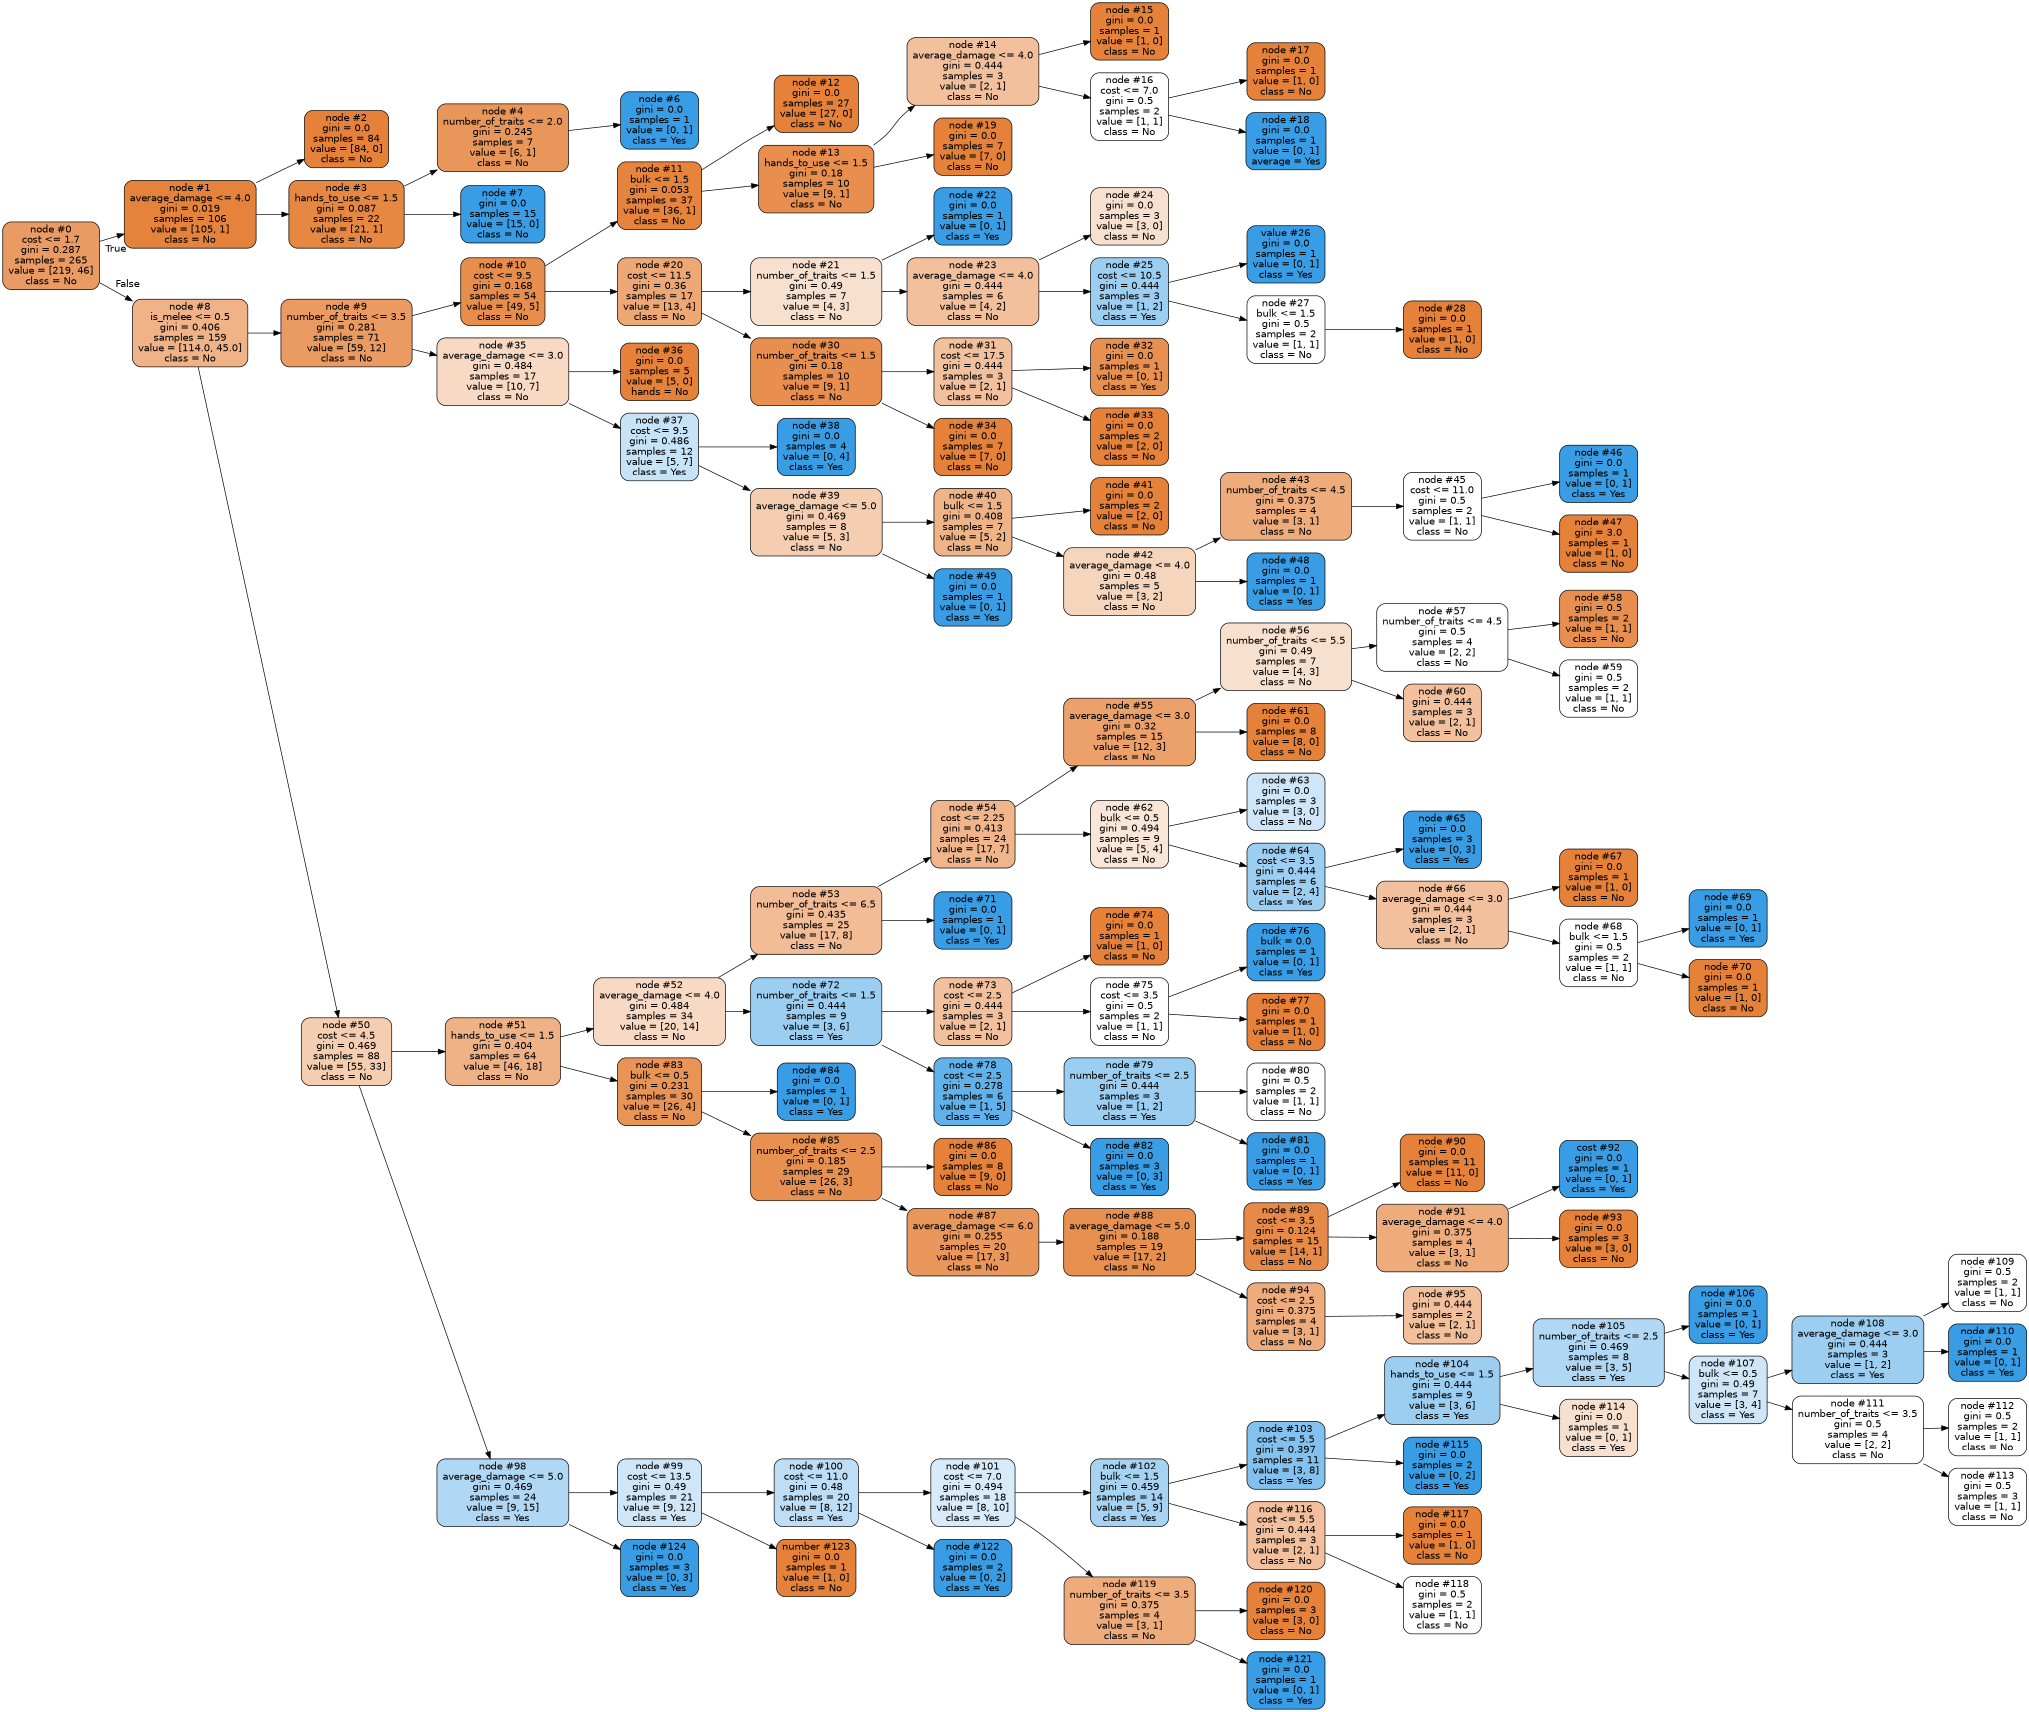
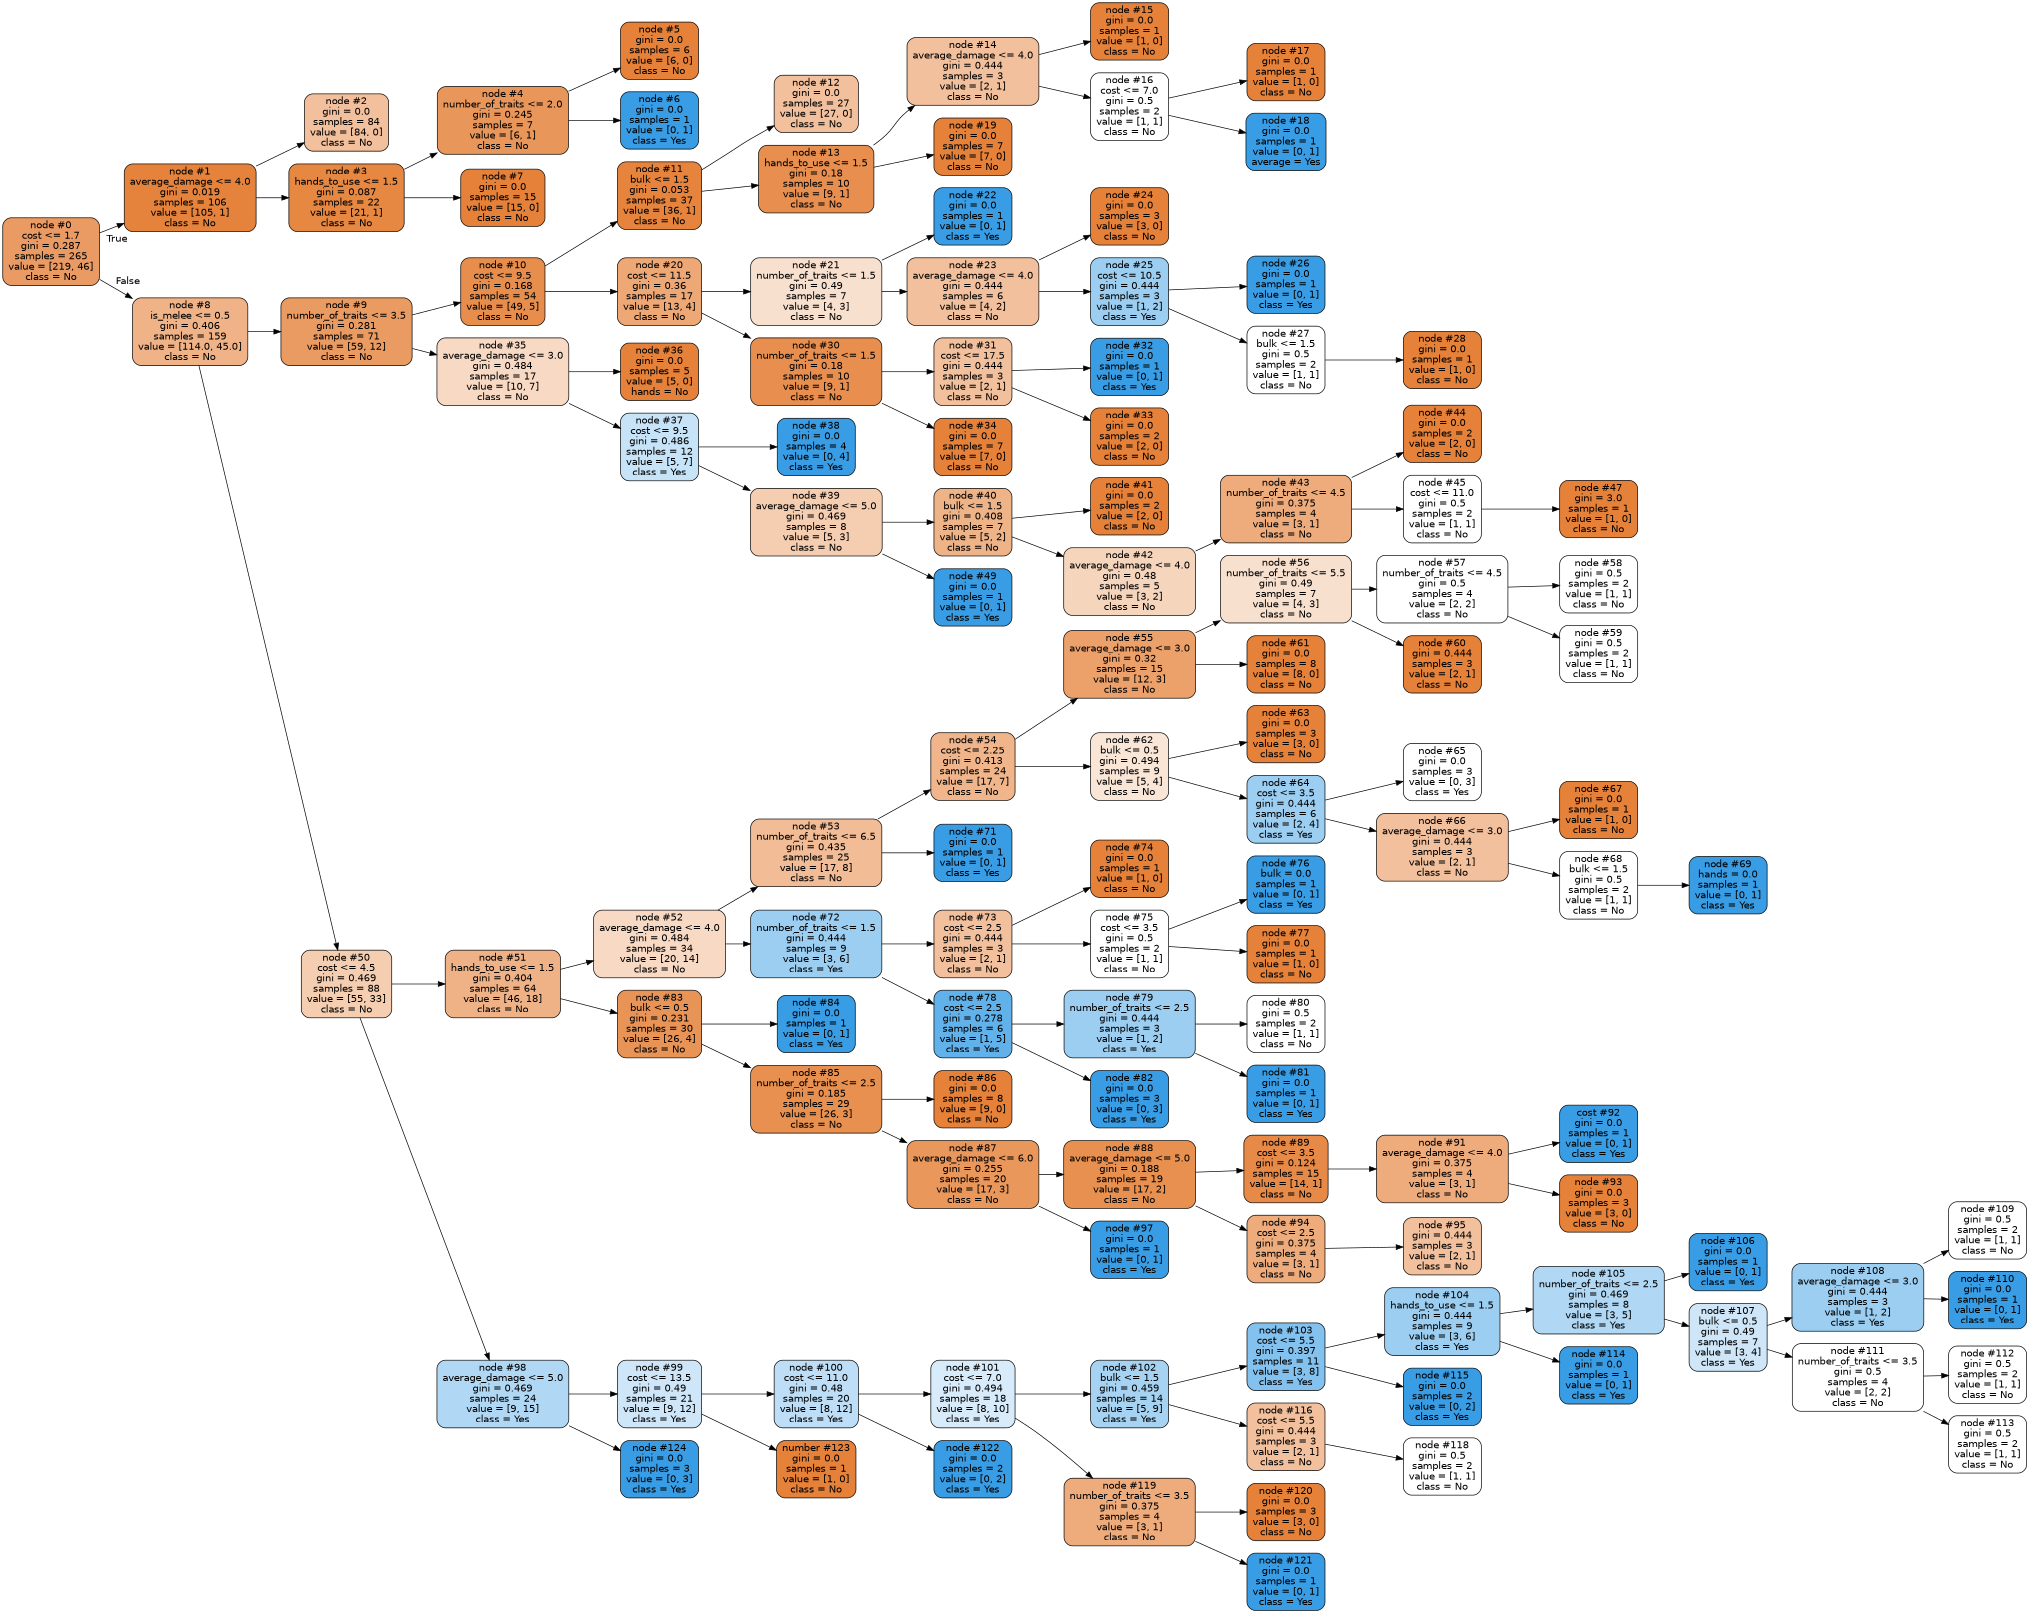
none -> (660, 51)
(816, 104) -> (816, 104)
(347, 139) -> (347, 123)
(503, 214) -> (503, 198)
(1130, 216) -> (1130, 216)
(1286, 254) -> (1286, 285)
(1130, 367) -> (1130, 367)
none -> (1442, 434)
(1599, 474) -> none
(1286, 582) -> none
(1599, 619) -> (1599, 584)
(1442, 713) -> (1442, 664)
(1286, 802) -> (1286, 734)
(1442, 840) -> (1442, 772)
(1728, 918) -> (1728, 885)
(1728, 988) -> none
(1442, 1163) -> none
none -> (1130, 1250)
(1442, 1315) -> (1442, 1246)
(1599, 1428) -> (1599, 1375)
(1988, 1497) -> (1988, 1444)
(1442, 1536) -> none
